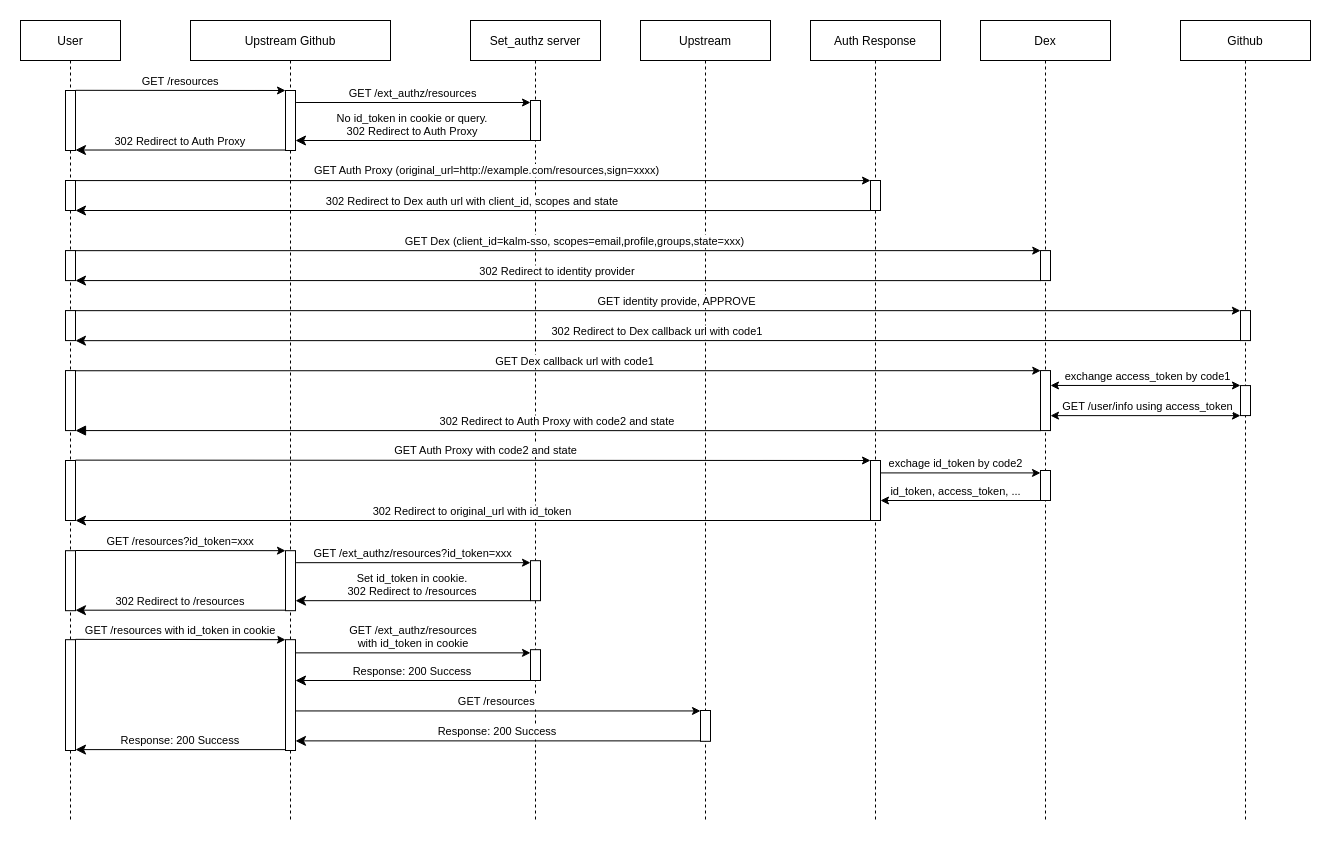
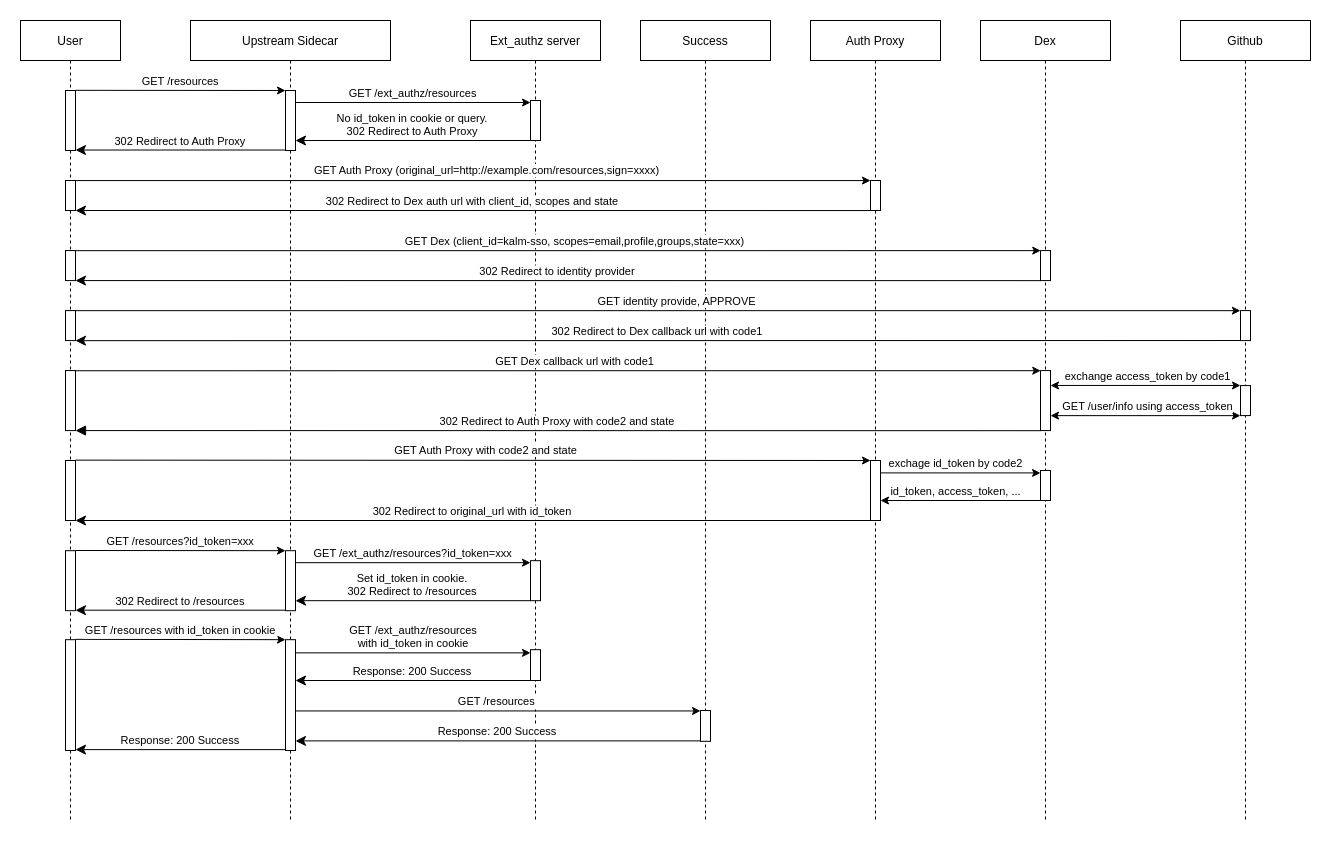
(290, 41) -> (290, 41)
(535, 41) -> (535, 41)
(705, 41) -> (705, 41)
(875, 41) -> (875, 41)
